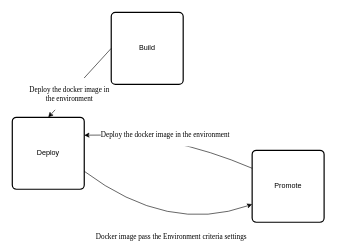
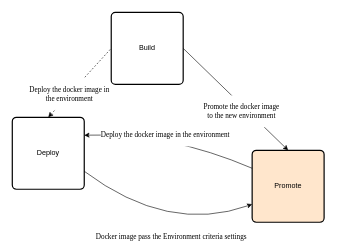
(96, 65) -> (96, 65)
none -> (249, 112)
(288, 186) -> (288, 186)
